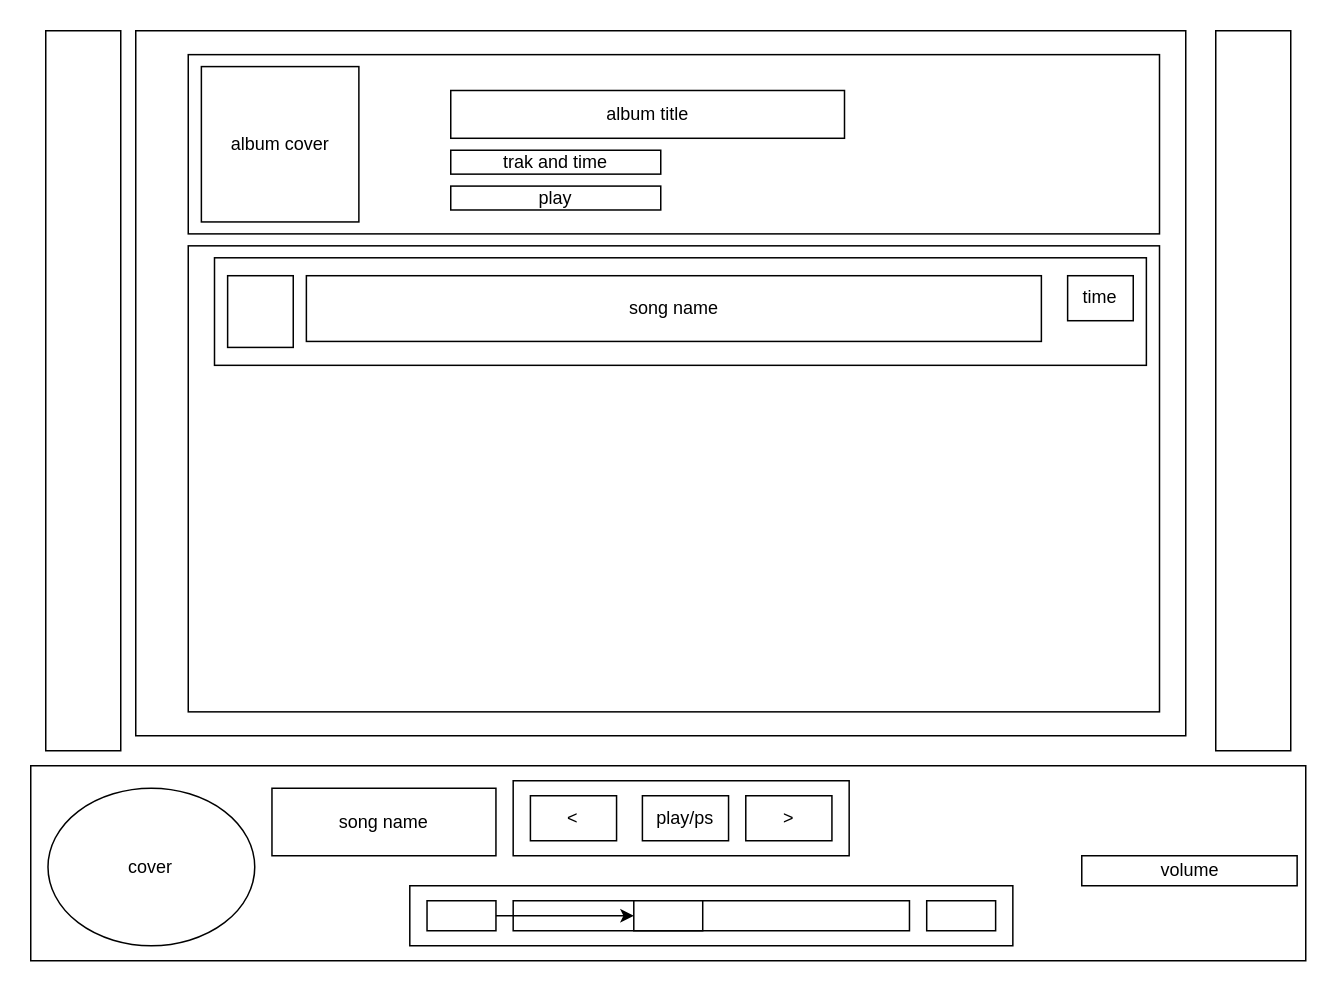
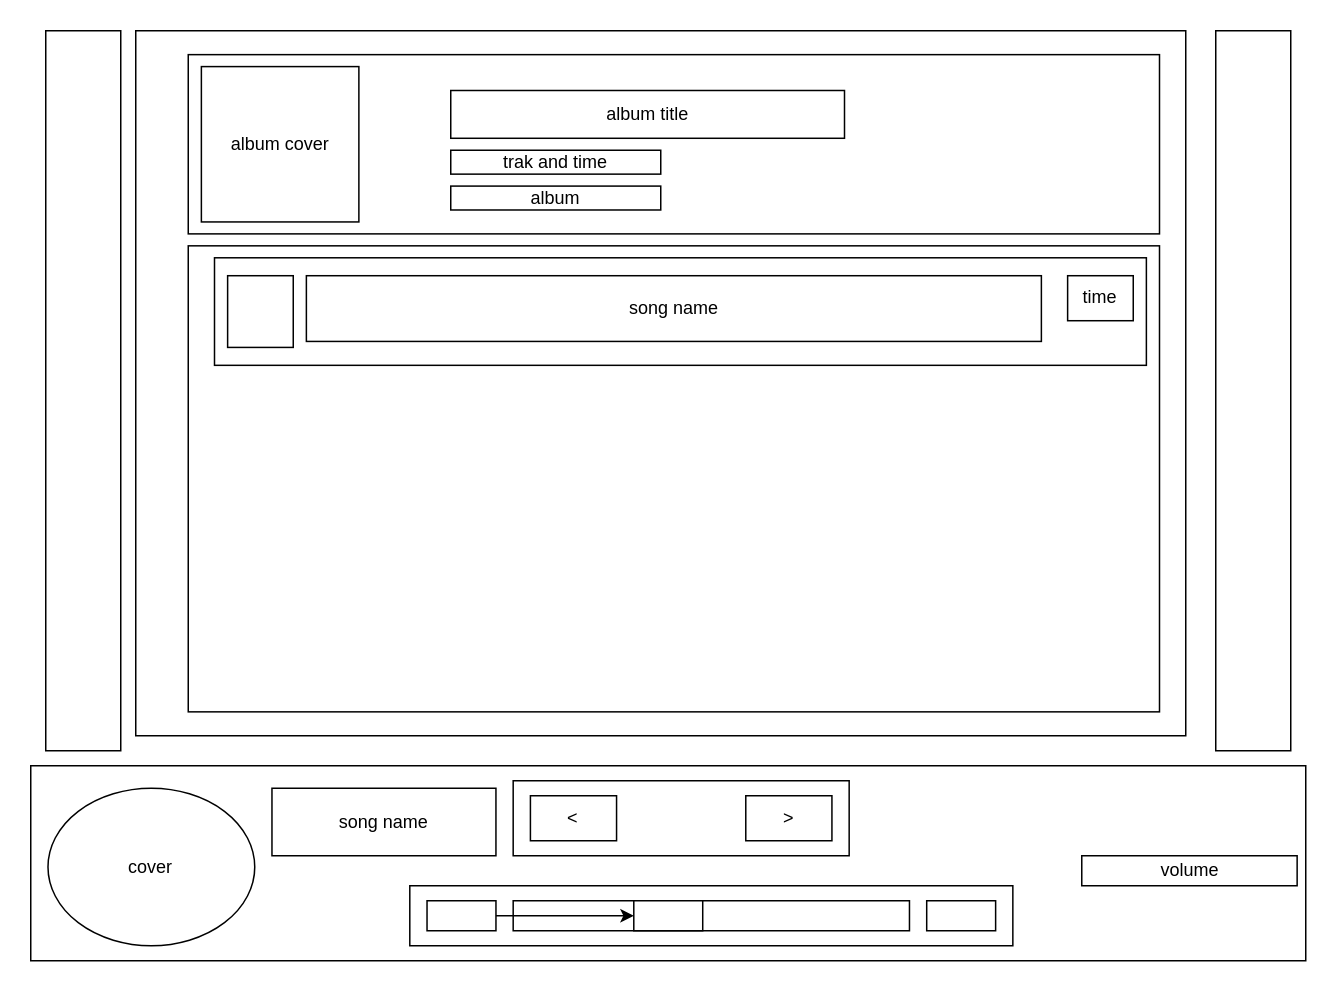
(556, 199) -> (556, 199)
(685, 818) -> none
